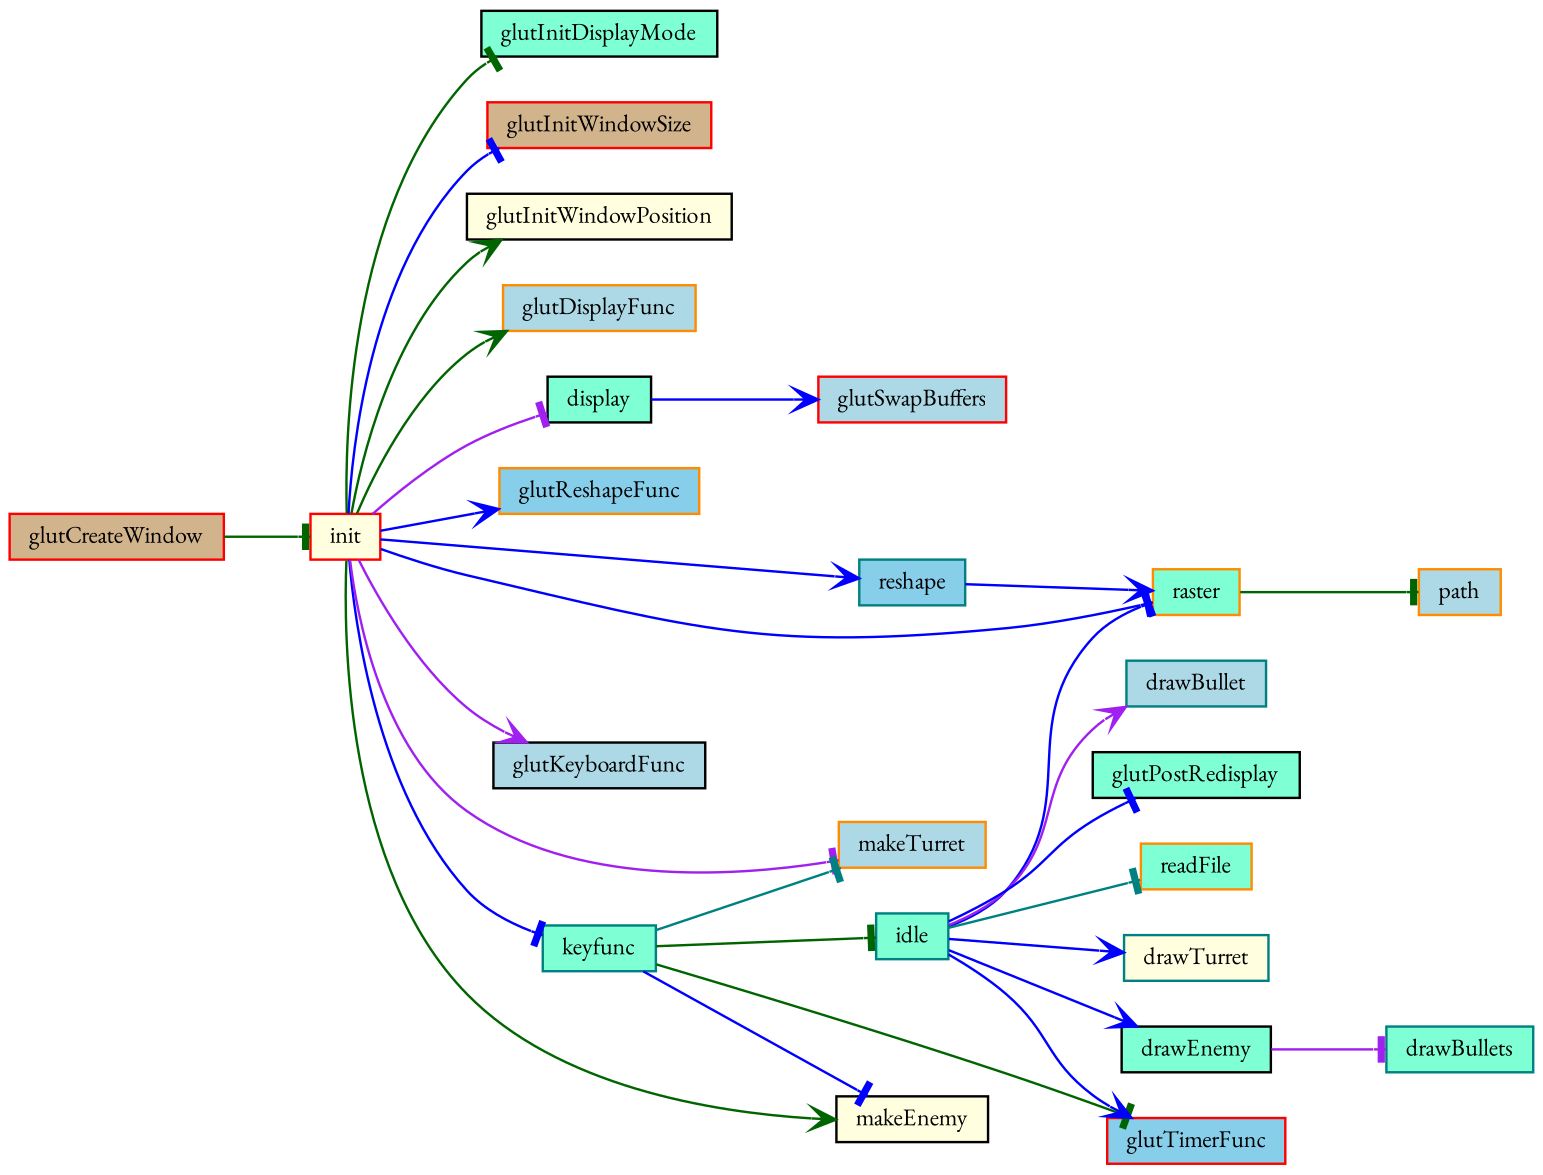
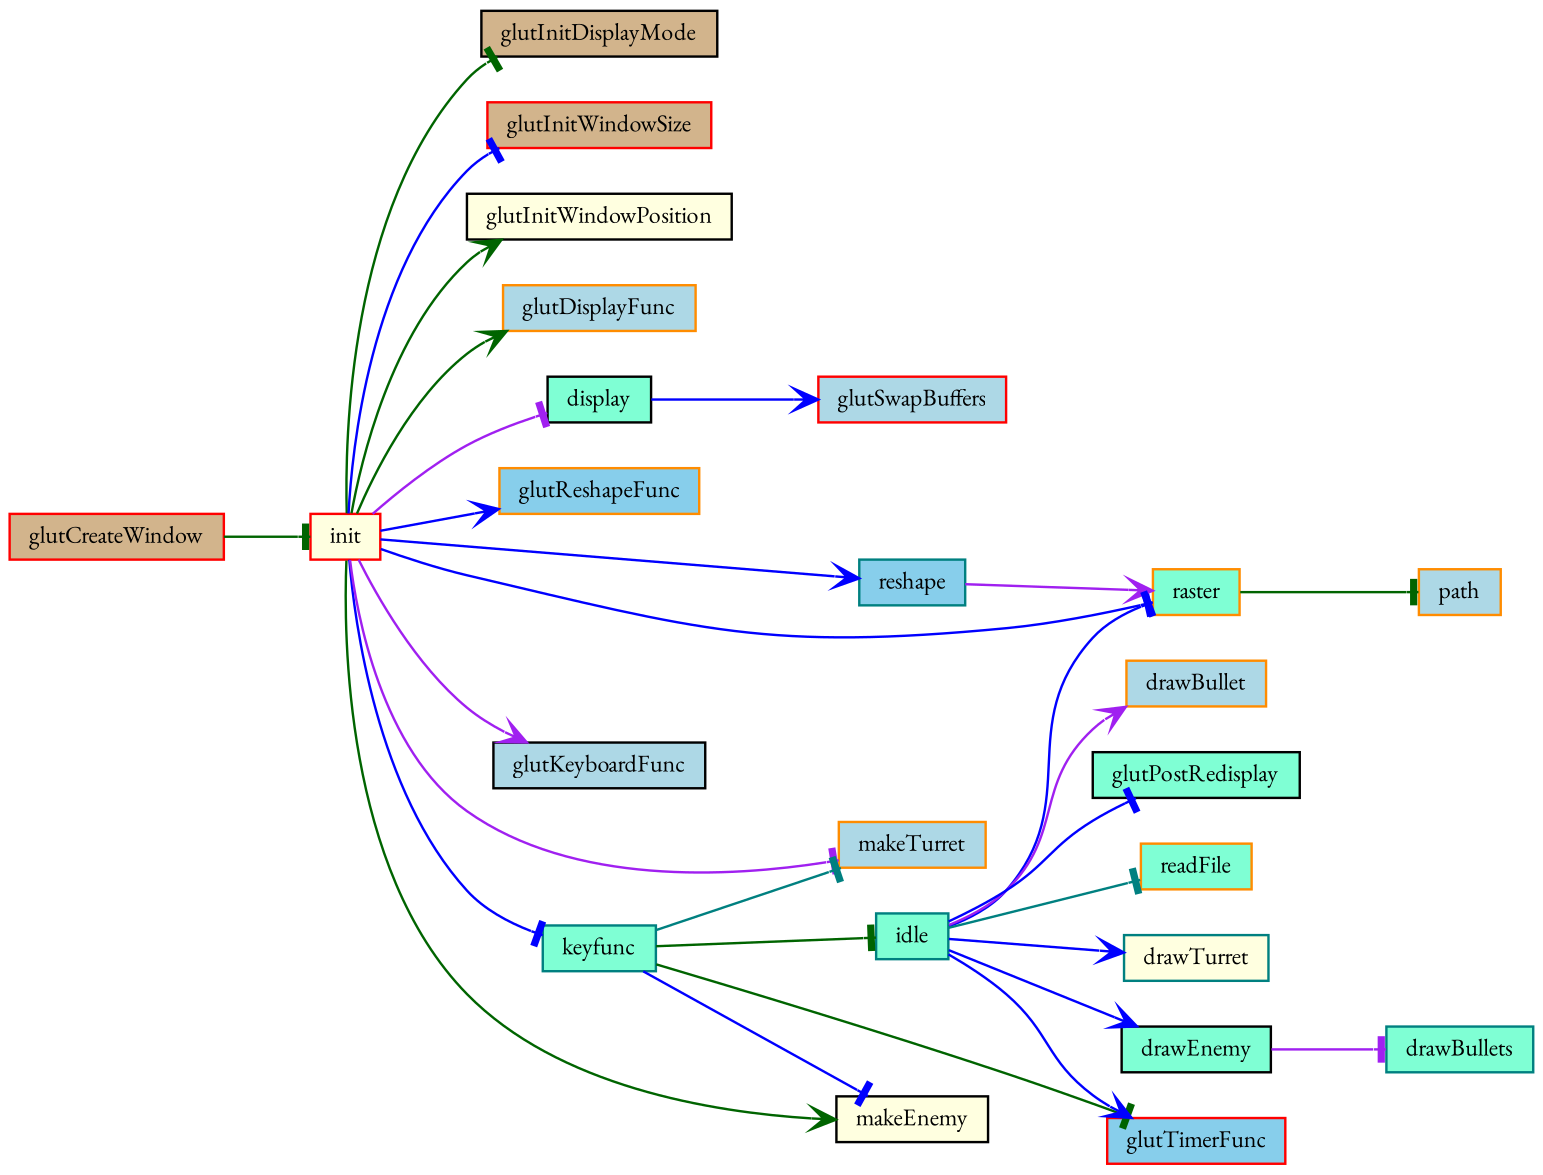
(599, 34) -> (599, 34)
(1047, 587) -> (1047, 587)
(1196, 684) -> (1196, 684)
